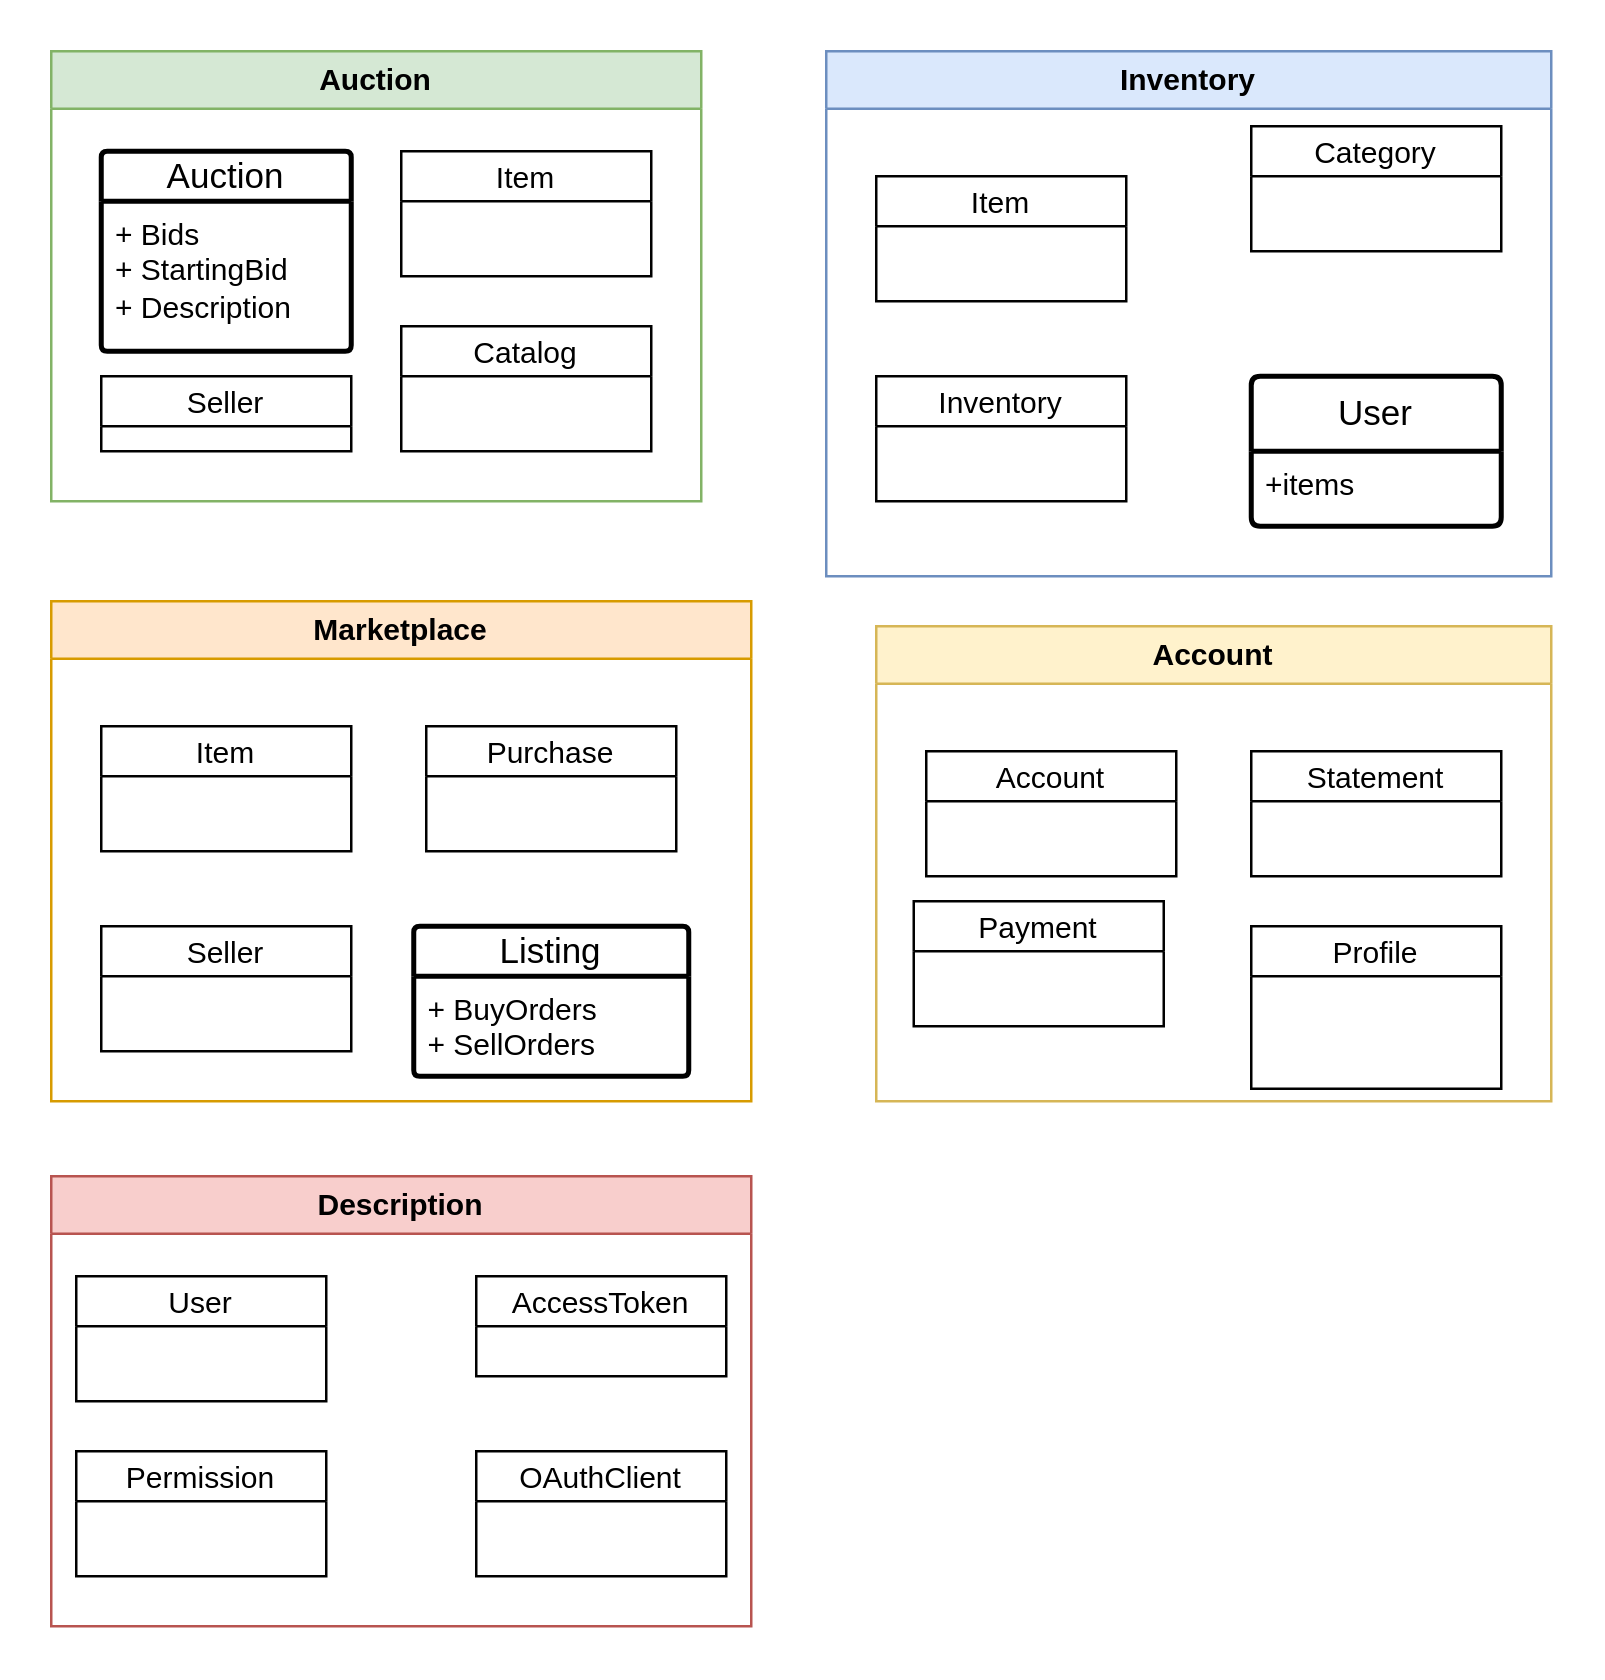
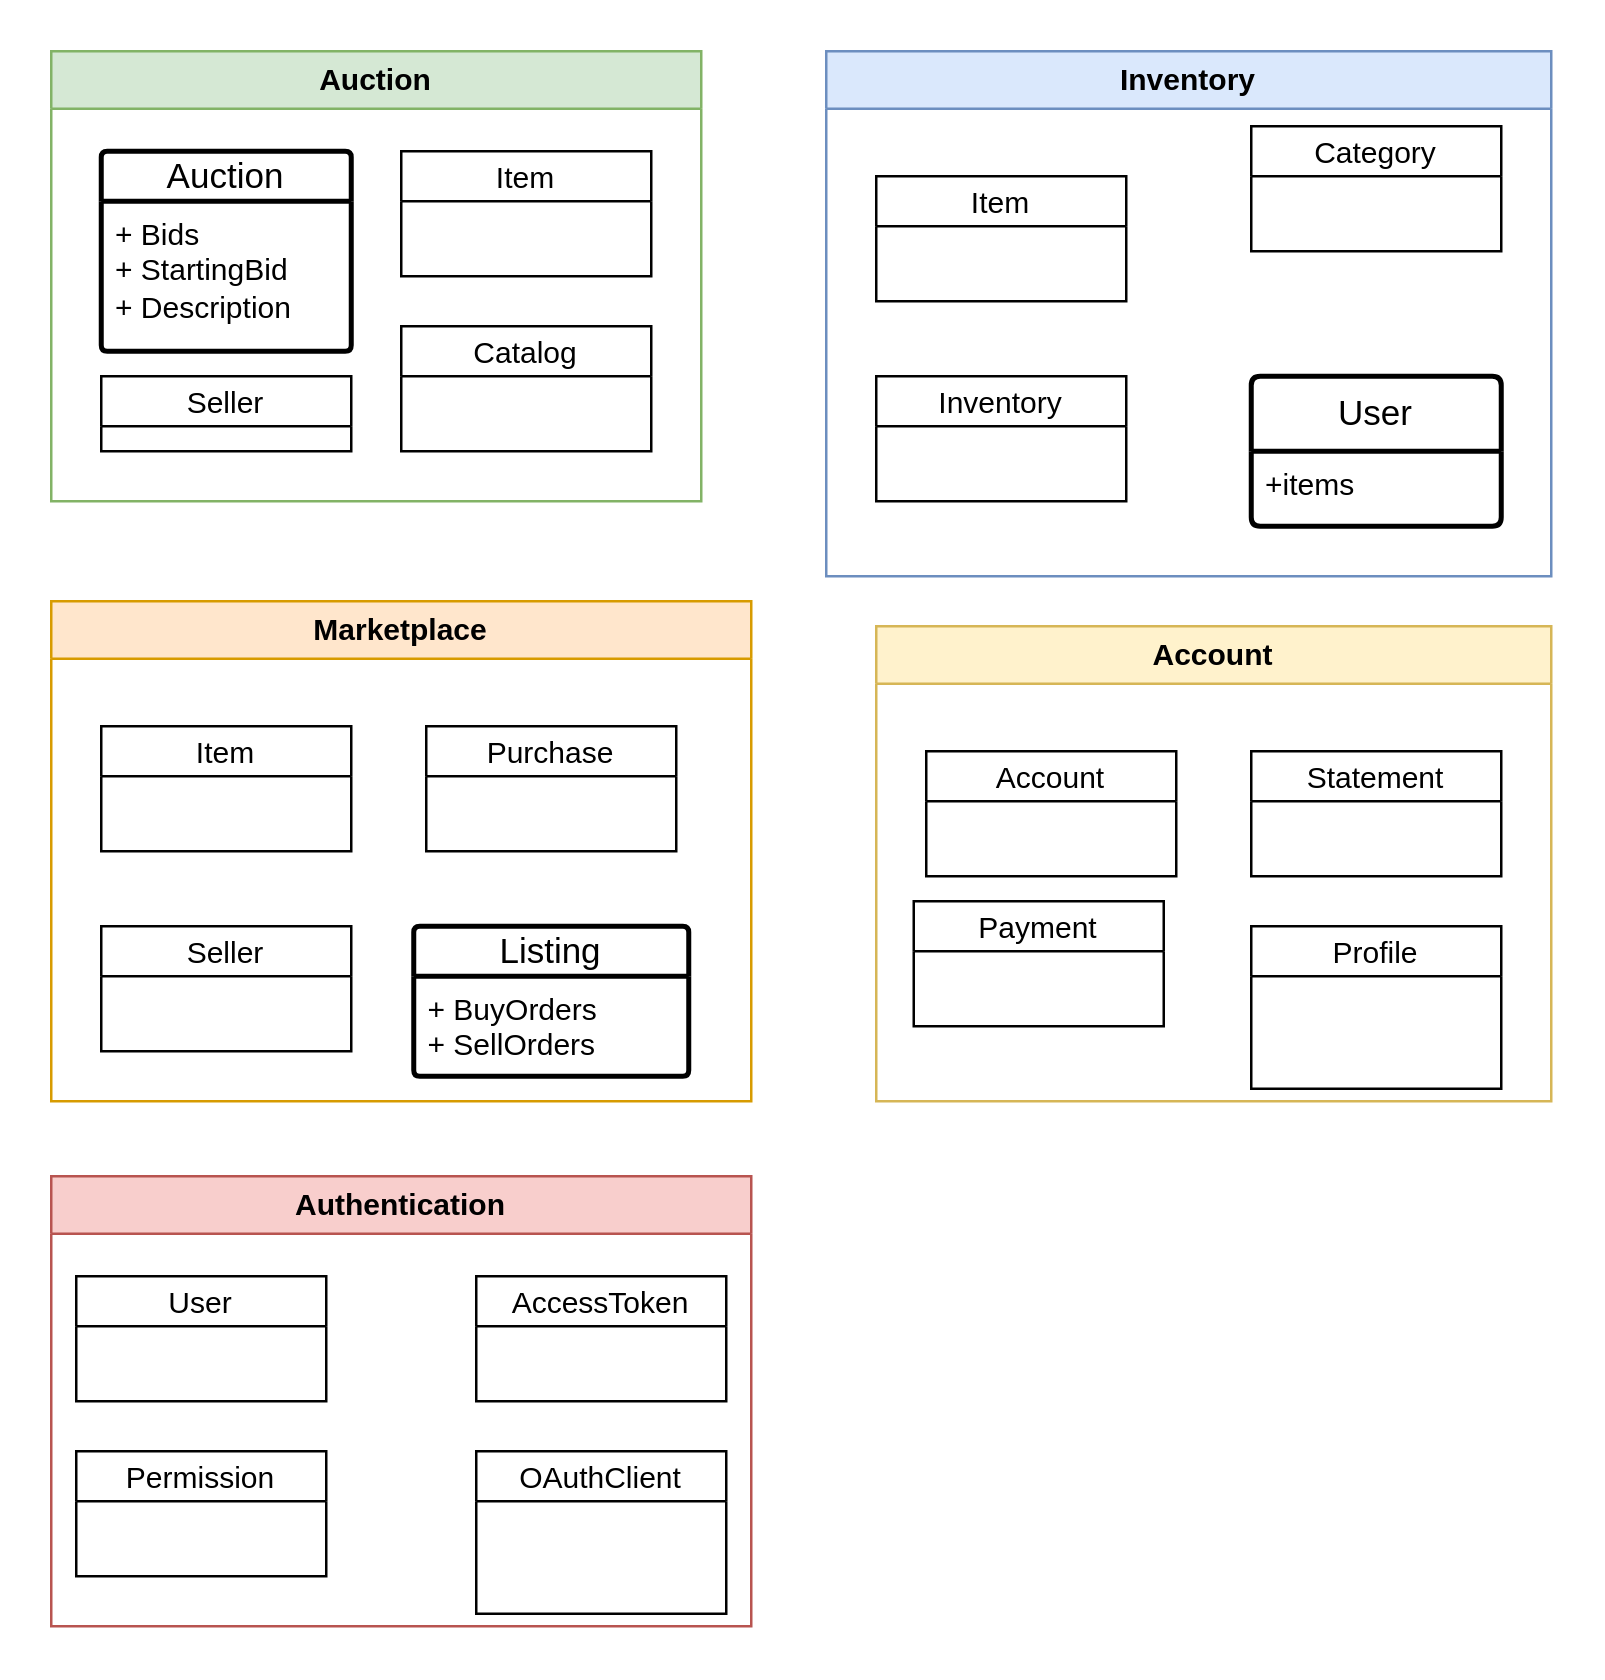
(401, 1206) -> (401, 1206)
(601, 1326) -> (601, 1339)
(601, 1514) -> (601, 1533)
